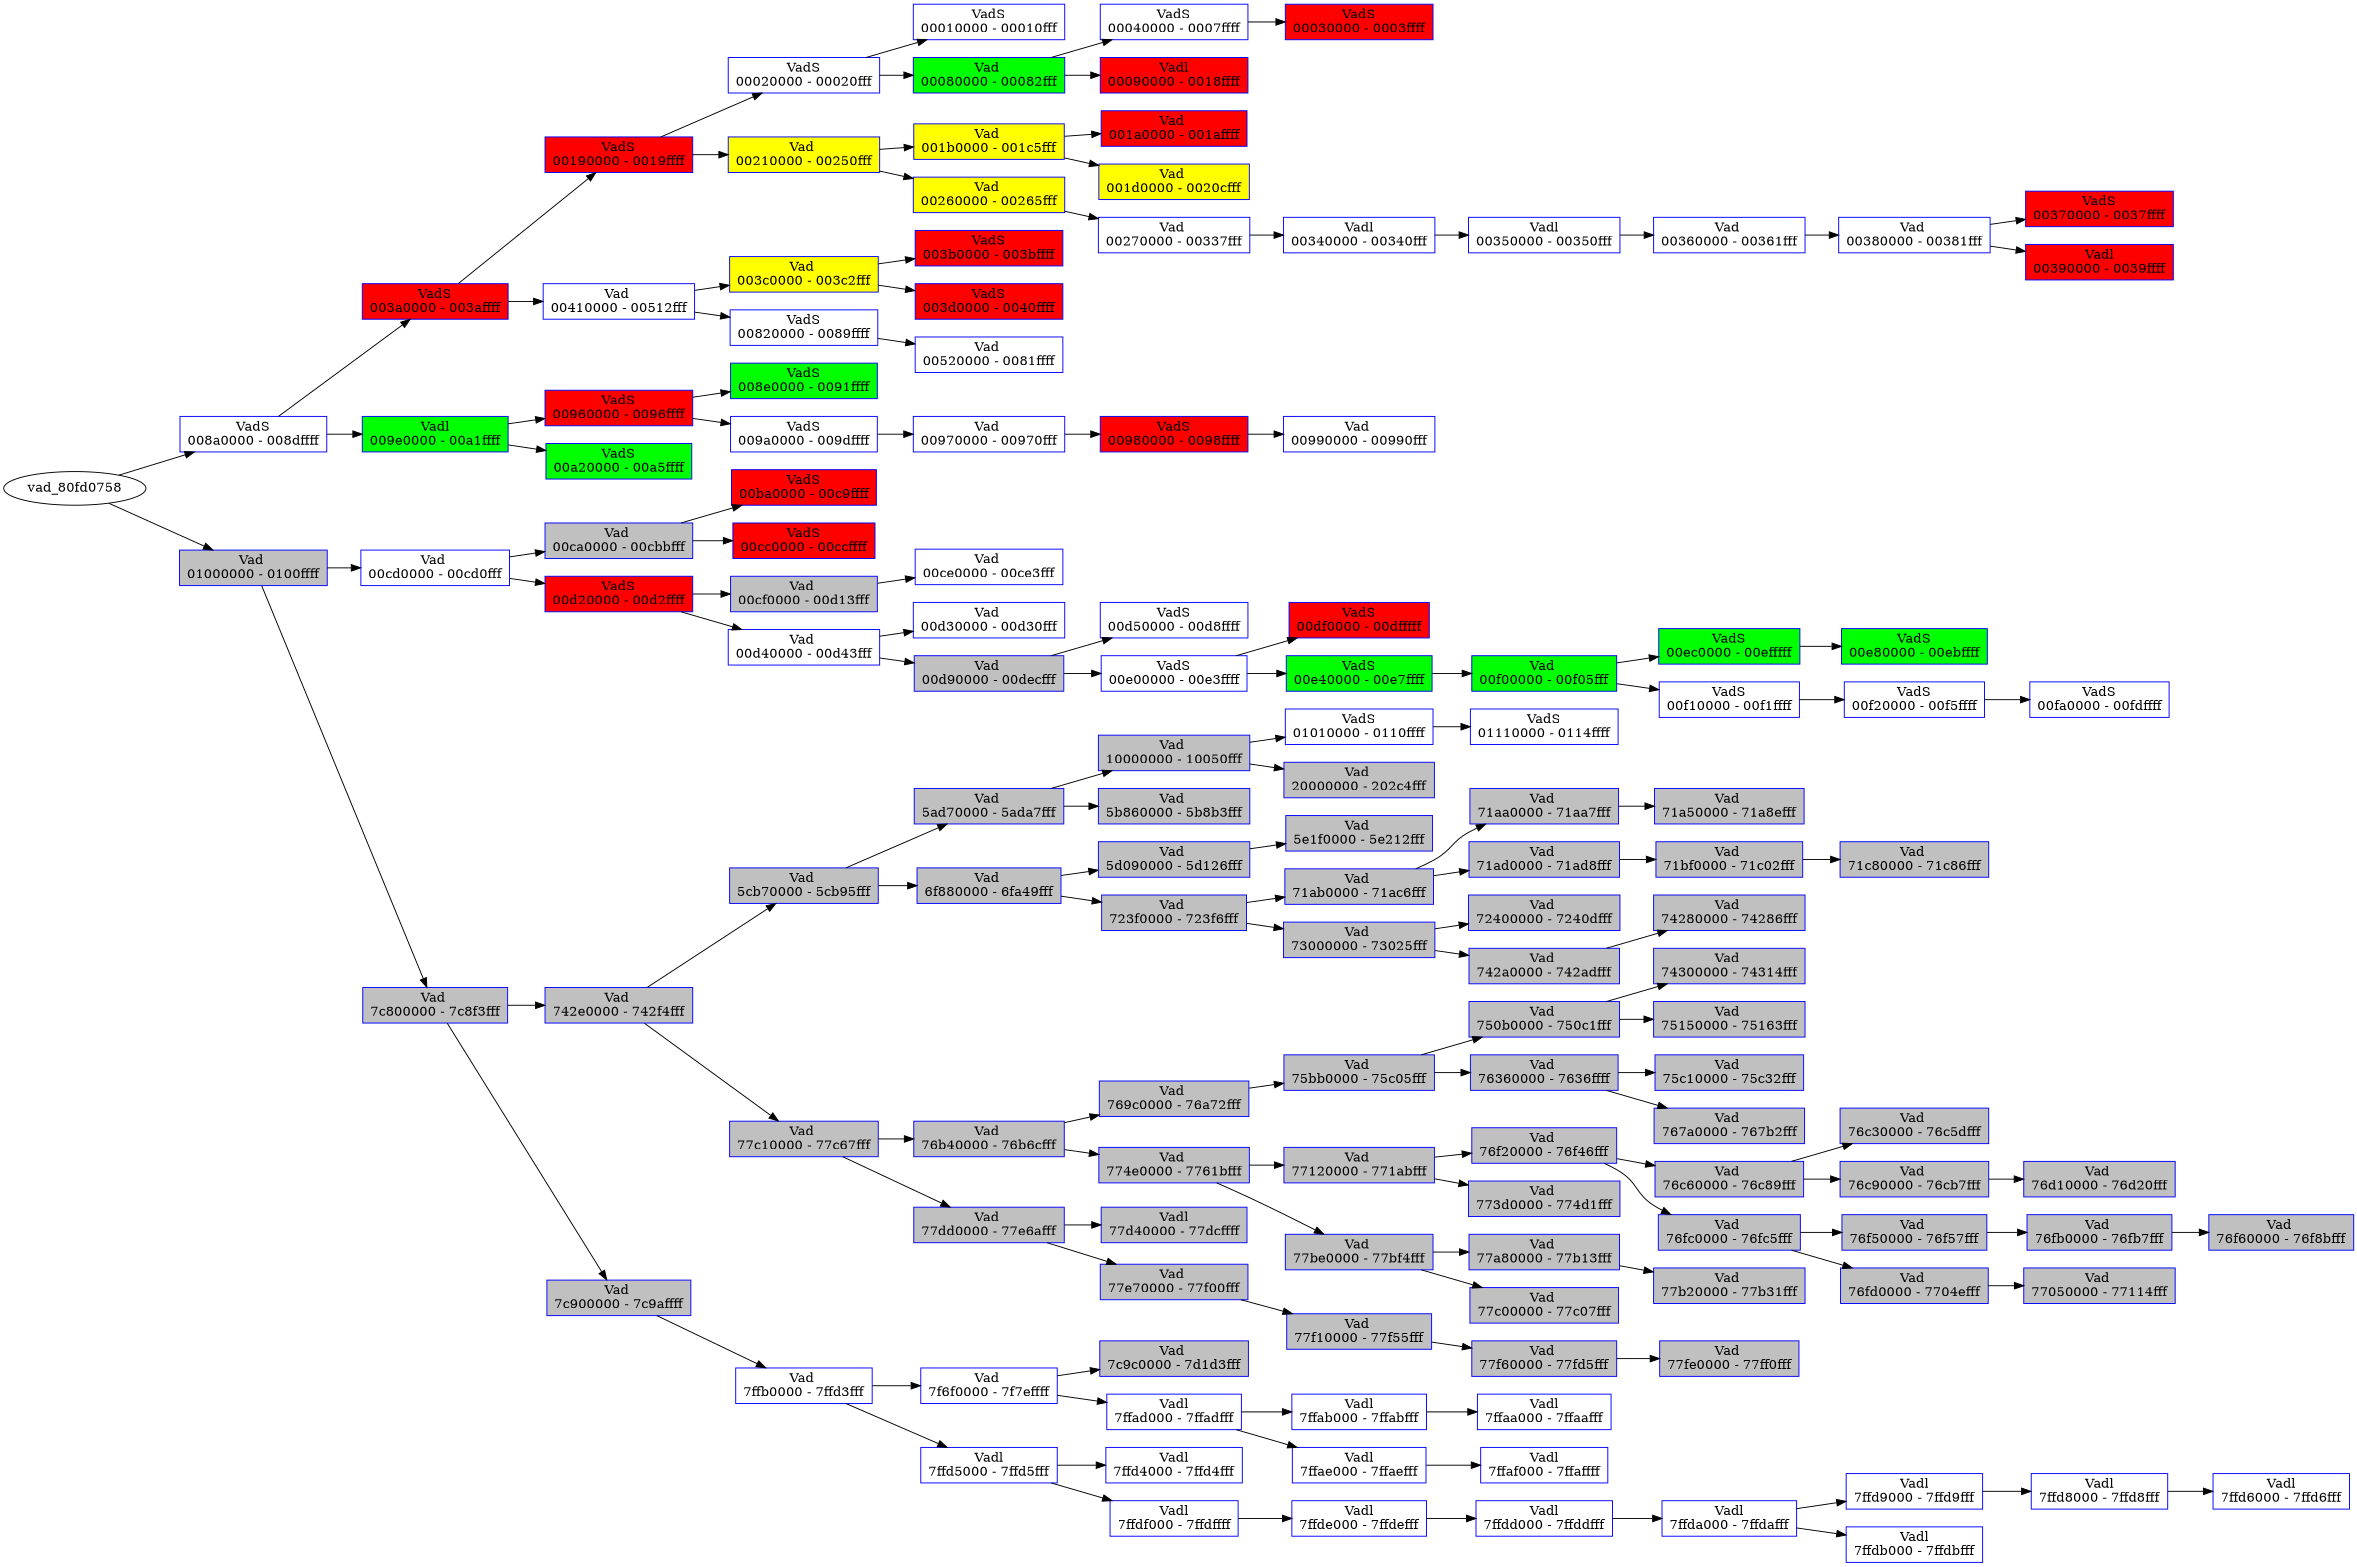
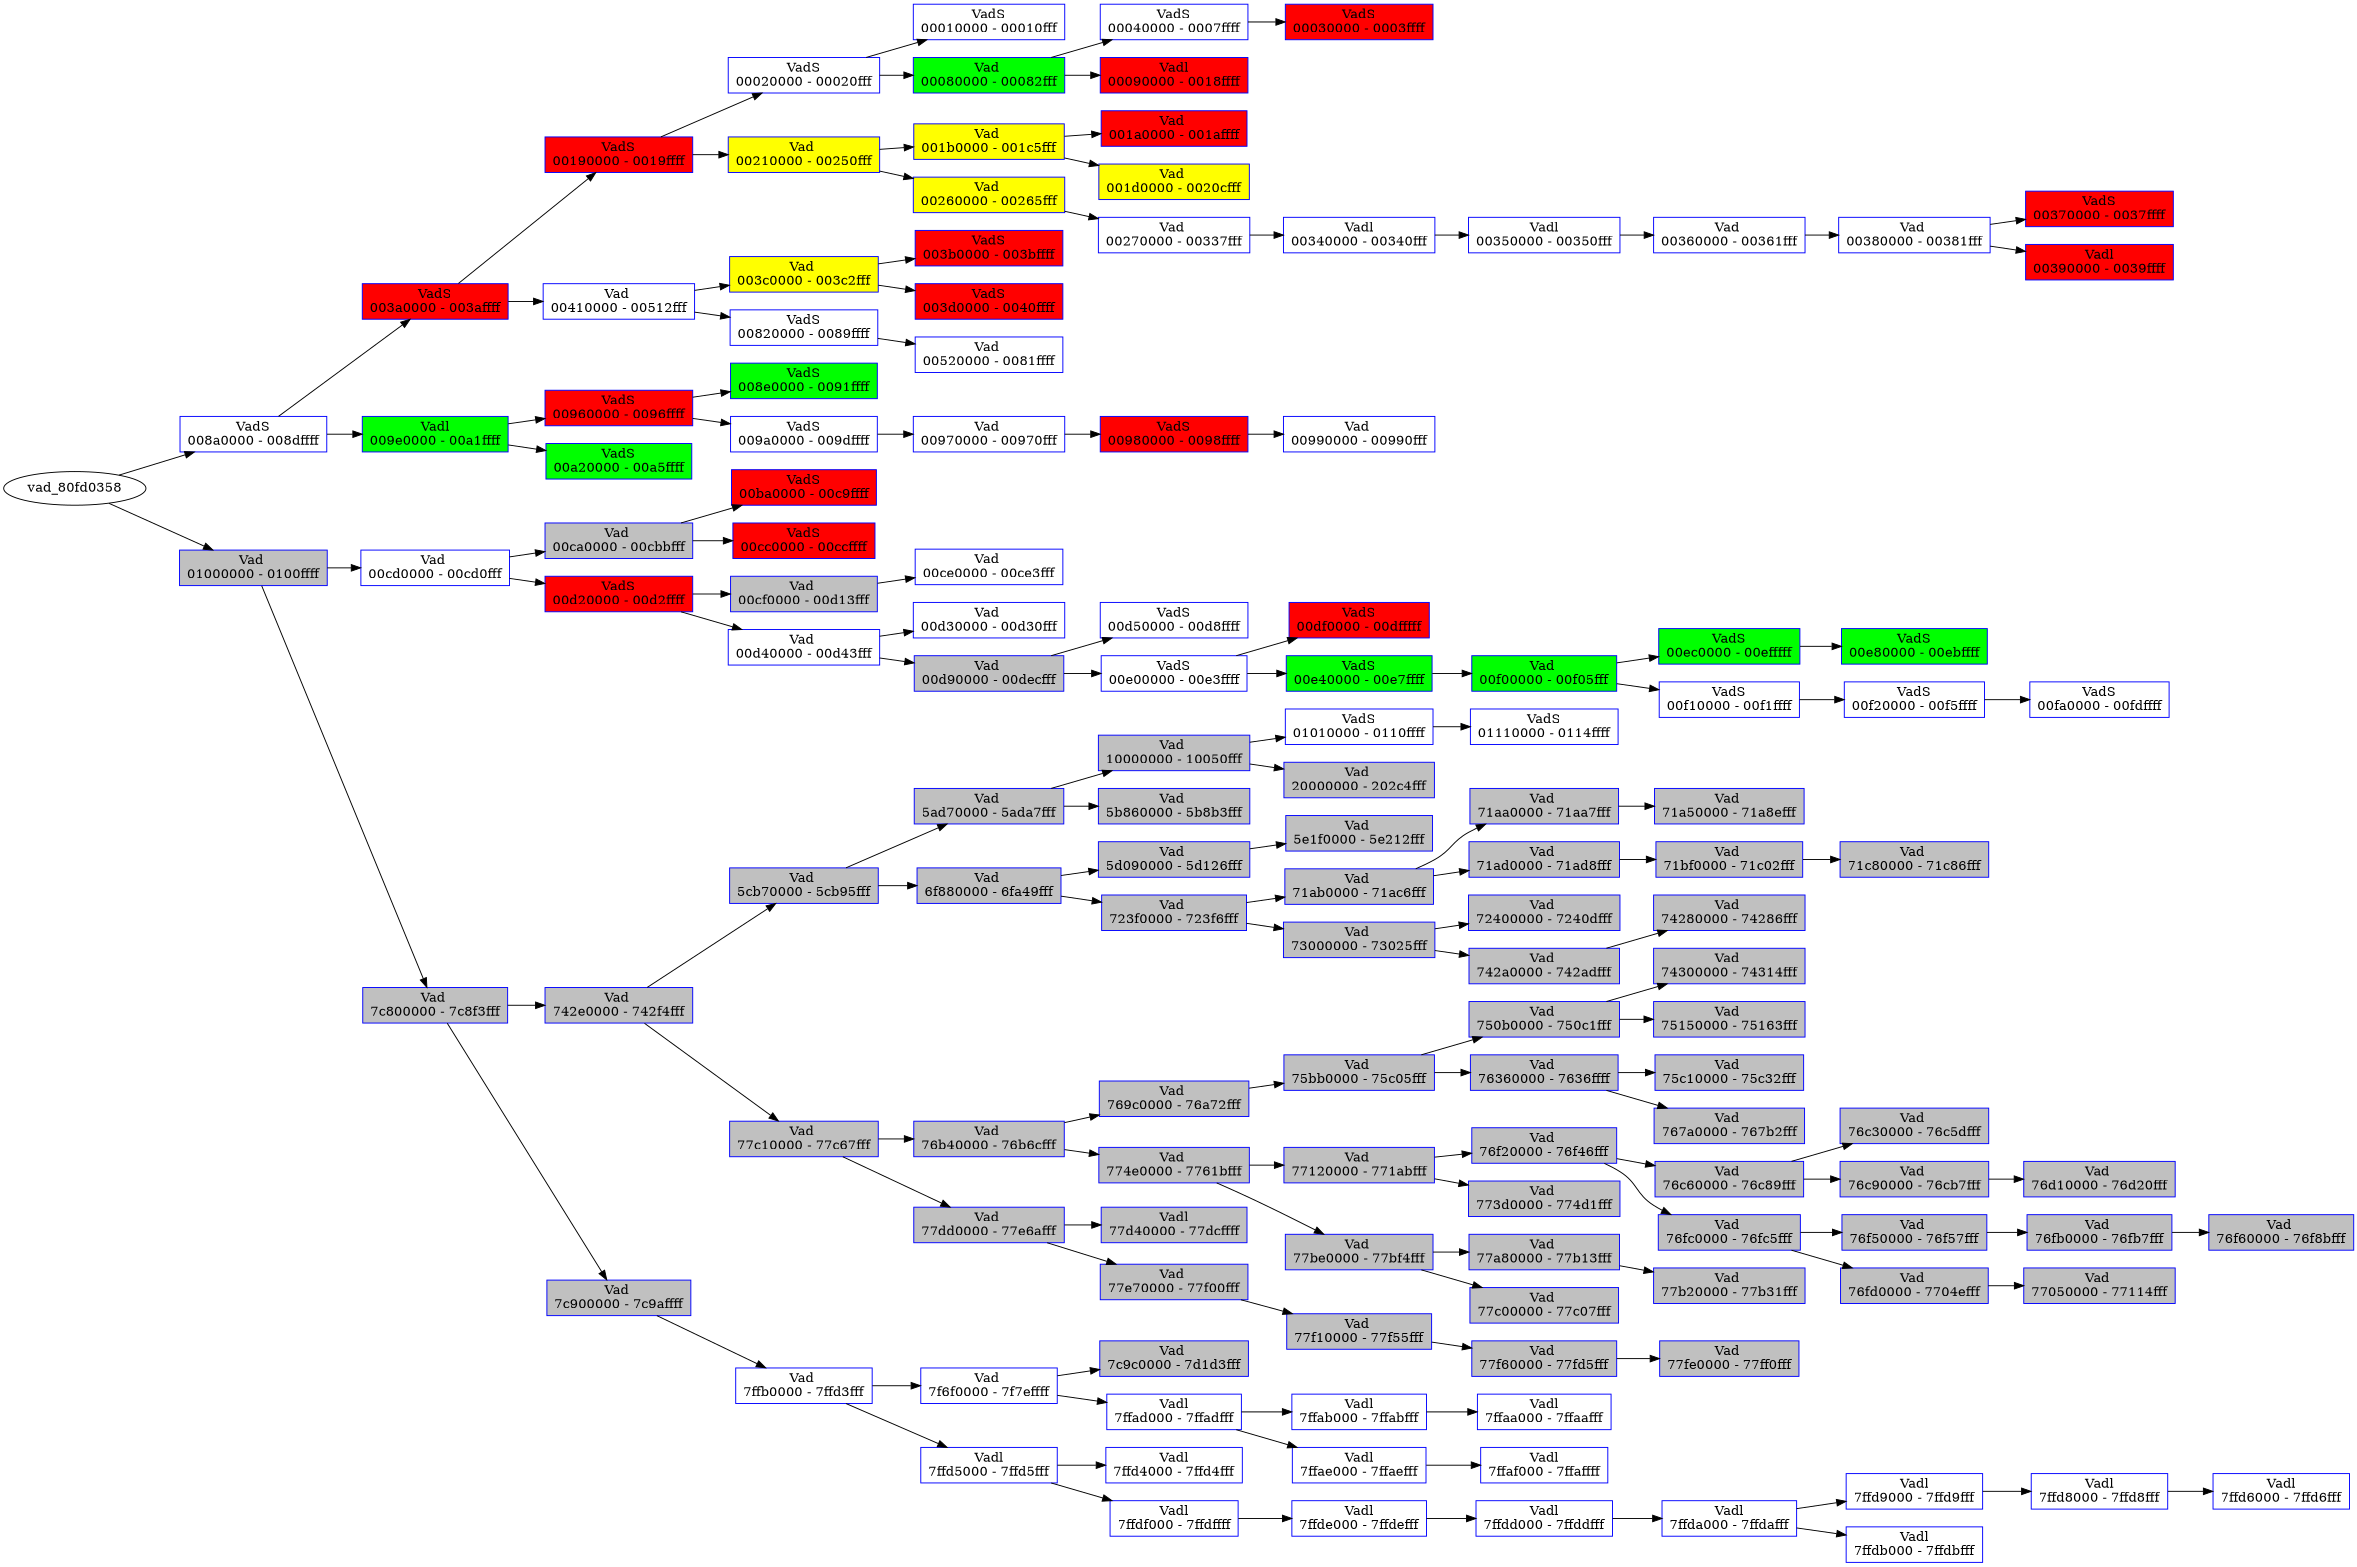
(75, 488) -> (75, 488)
